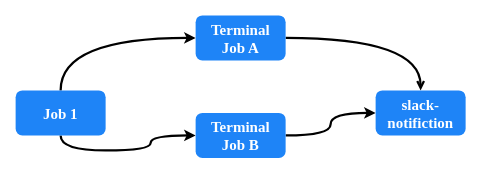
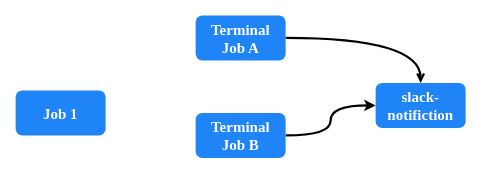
(113, 45) -> none
(420, 113) -> (420, 105)
(122, 150) -> none
